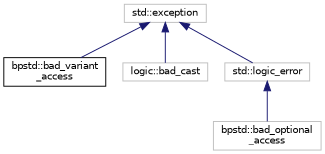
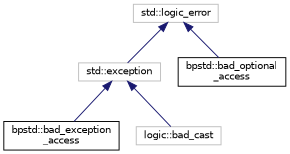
(221, 45) -> (144, 46)
(55, 72) -> (61, 136)
(267, 136) -> (232, 72)
